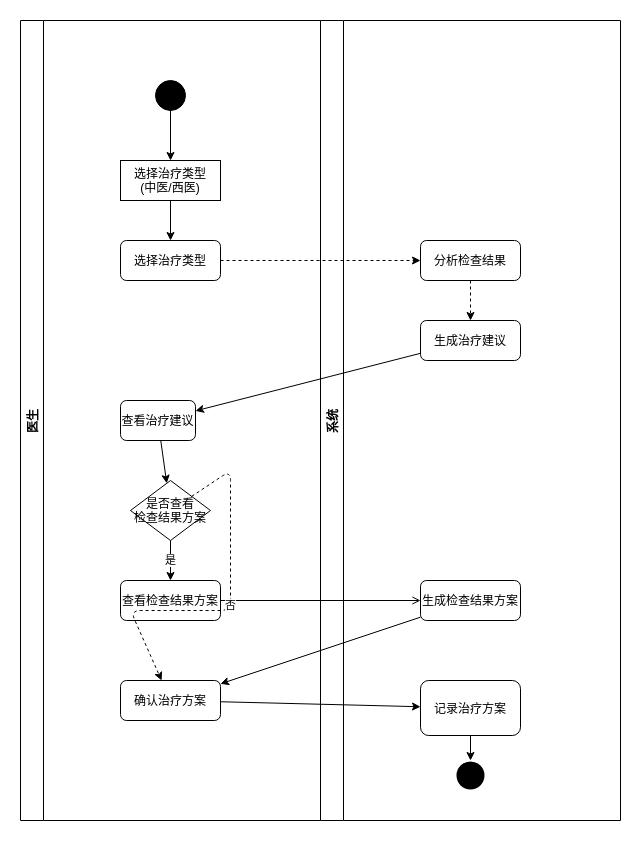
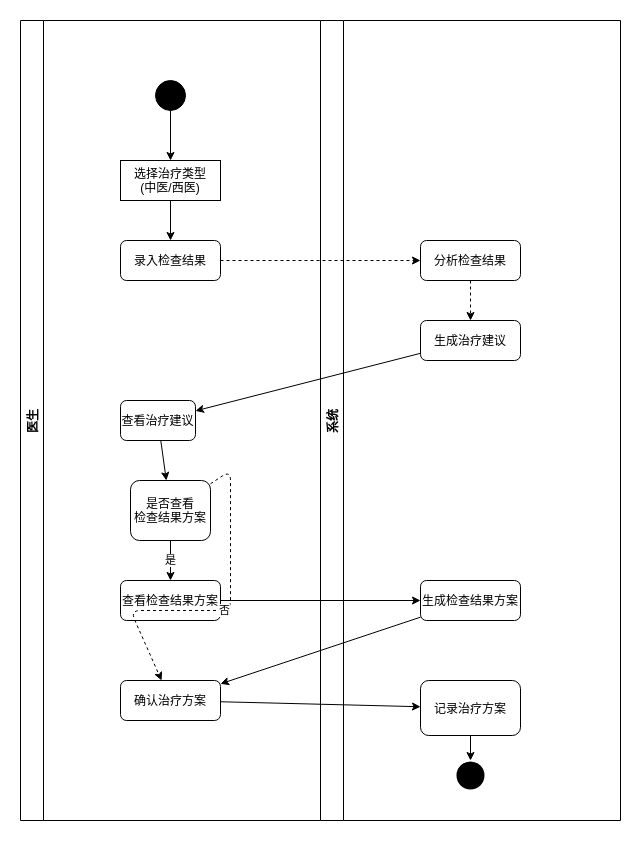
(170, 261) -> (170, 261)
(171, 511) -> (171, 511)
(414, 601) -> (412, 601)
